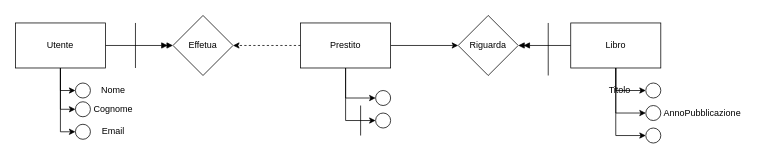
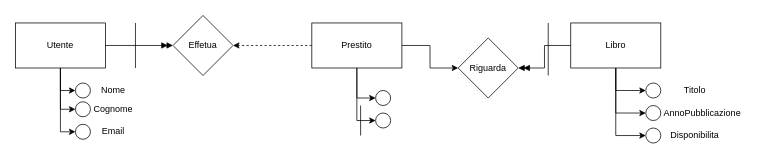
(345, 45) -> (357, 45)
(488, 45) -> (488, 68)
(619, 90) -> (694, 90)
none -> (694, 135)
